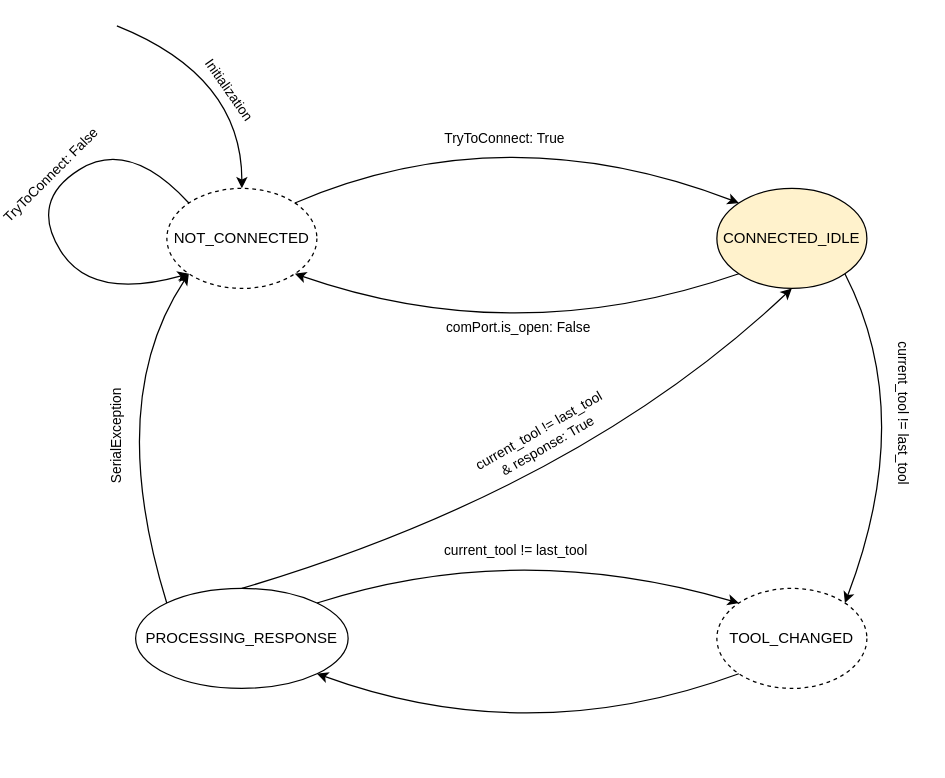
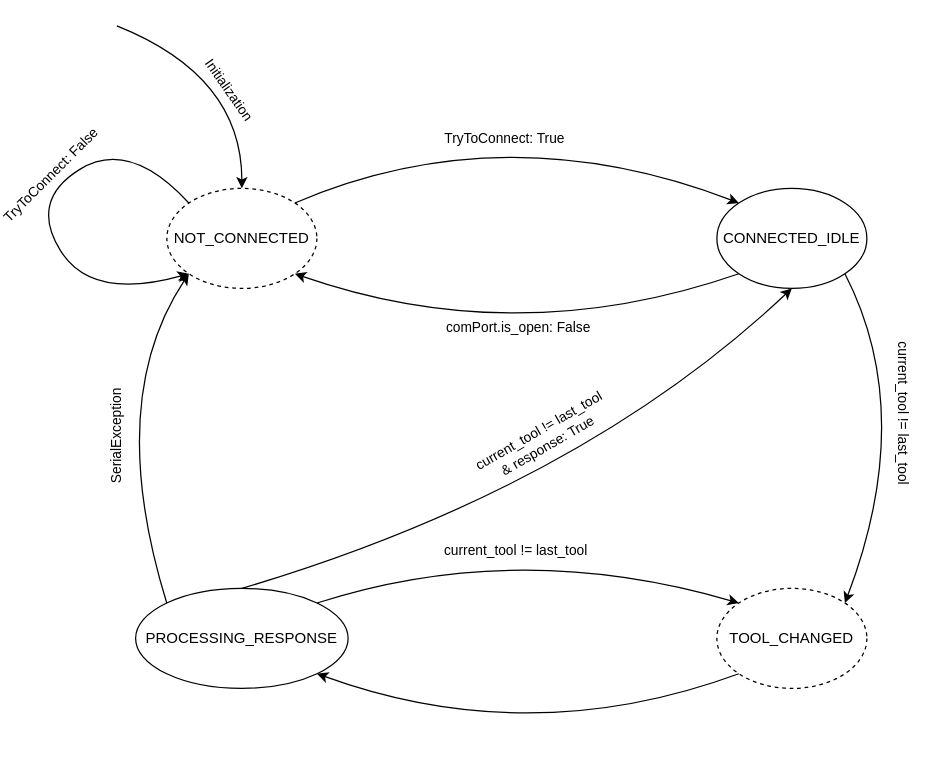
(792, 238) -> (792, 238)
